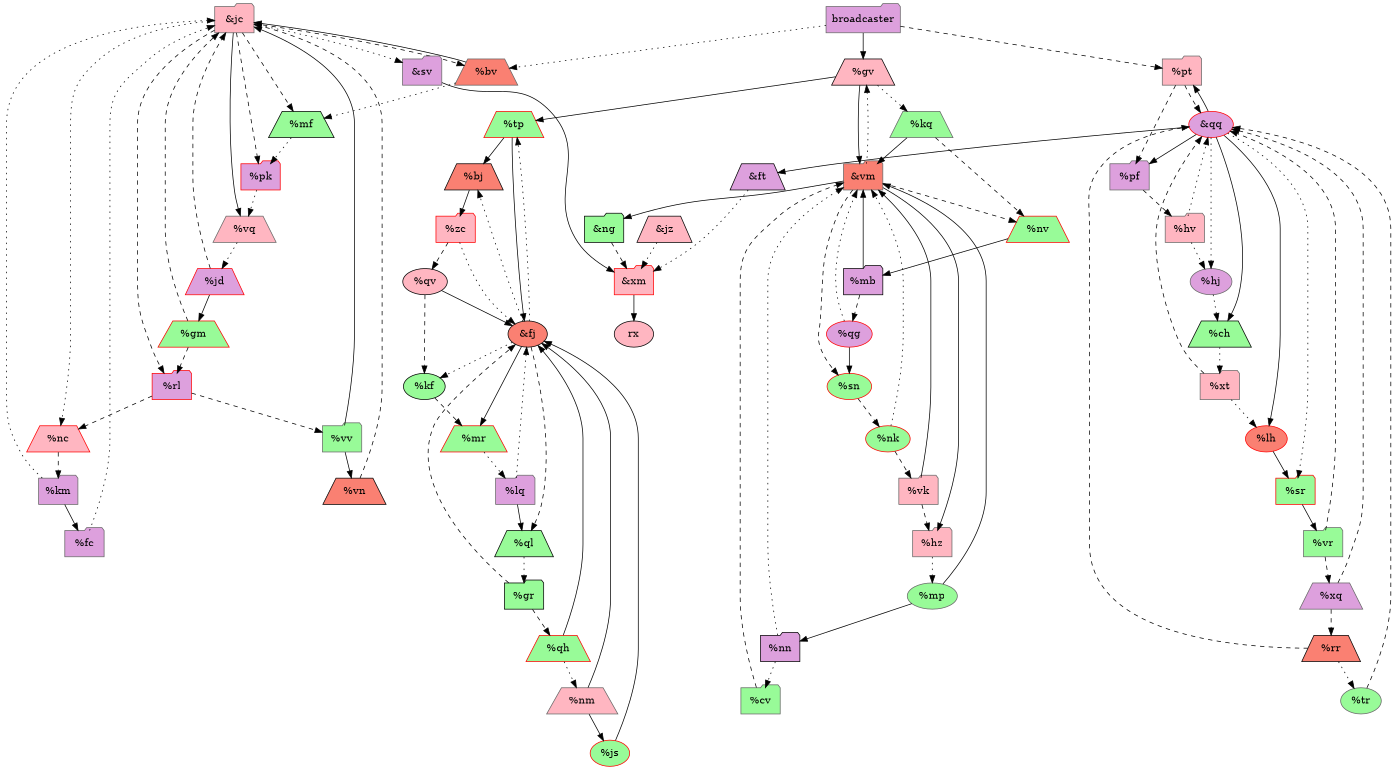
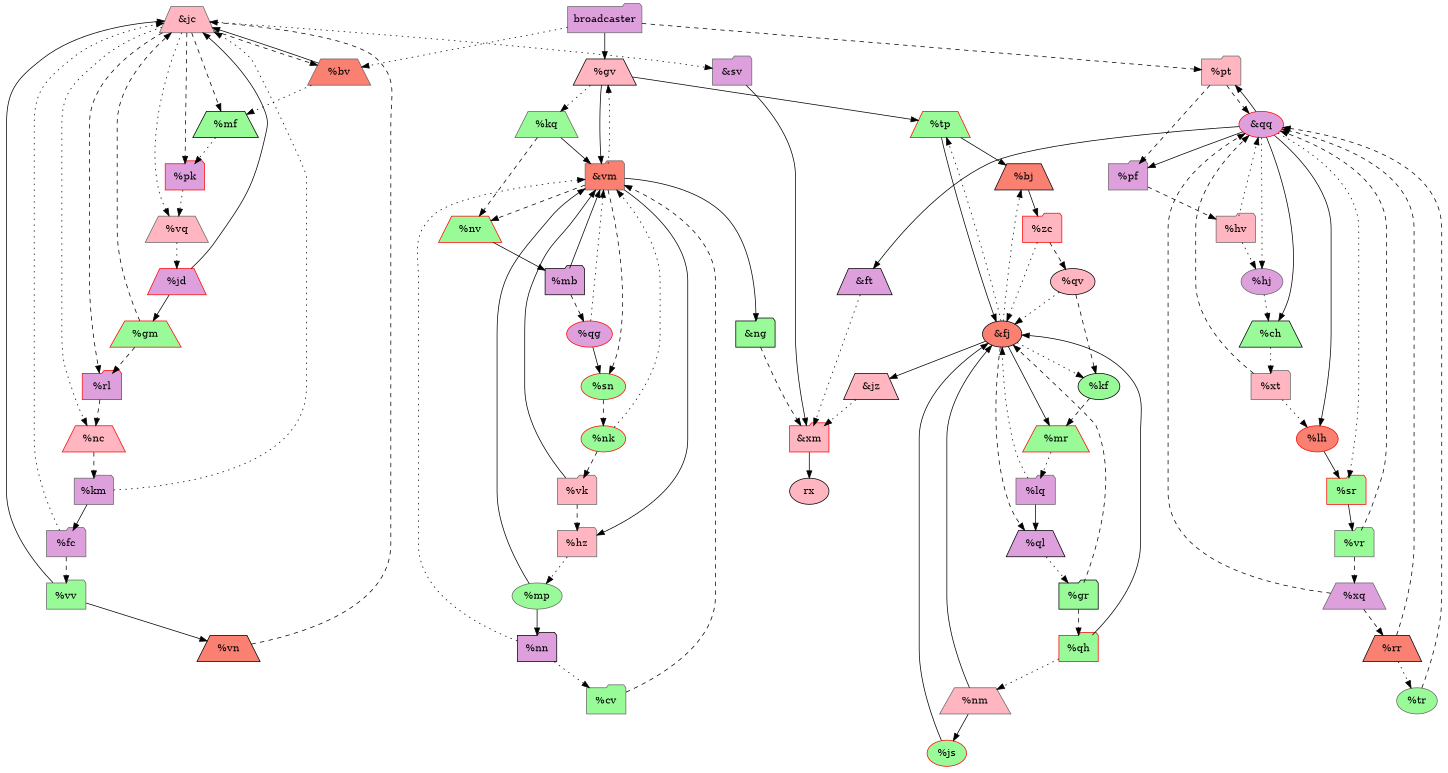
(234, 20) -> (187, 20)
(230, 121) -> (158, 120)
(193, 152) -> (261, 153)
(474, 306) -> (1040, 306)
none -> (941, 359)
(253, 412) -> (66, 566)
(524, 544) -> (1036, 544)
(558, 648) -> (1079, 648)
